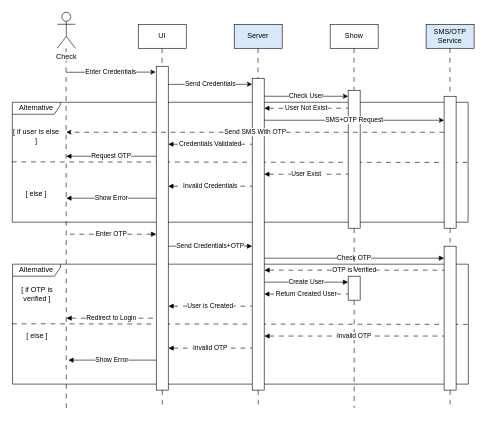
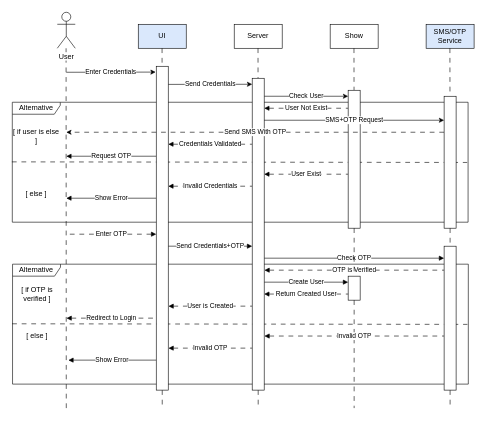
(162, 36) -> (162, 36)
(258, 36) -> (258, 36)
(67, 57) -> (67, 57)
